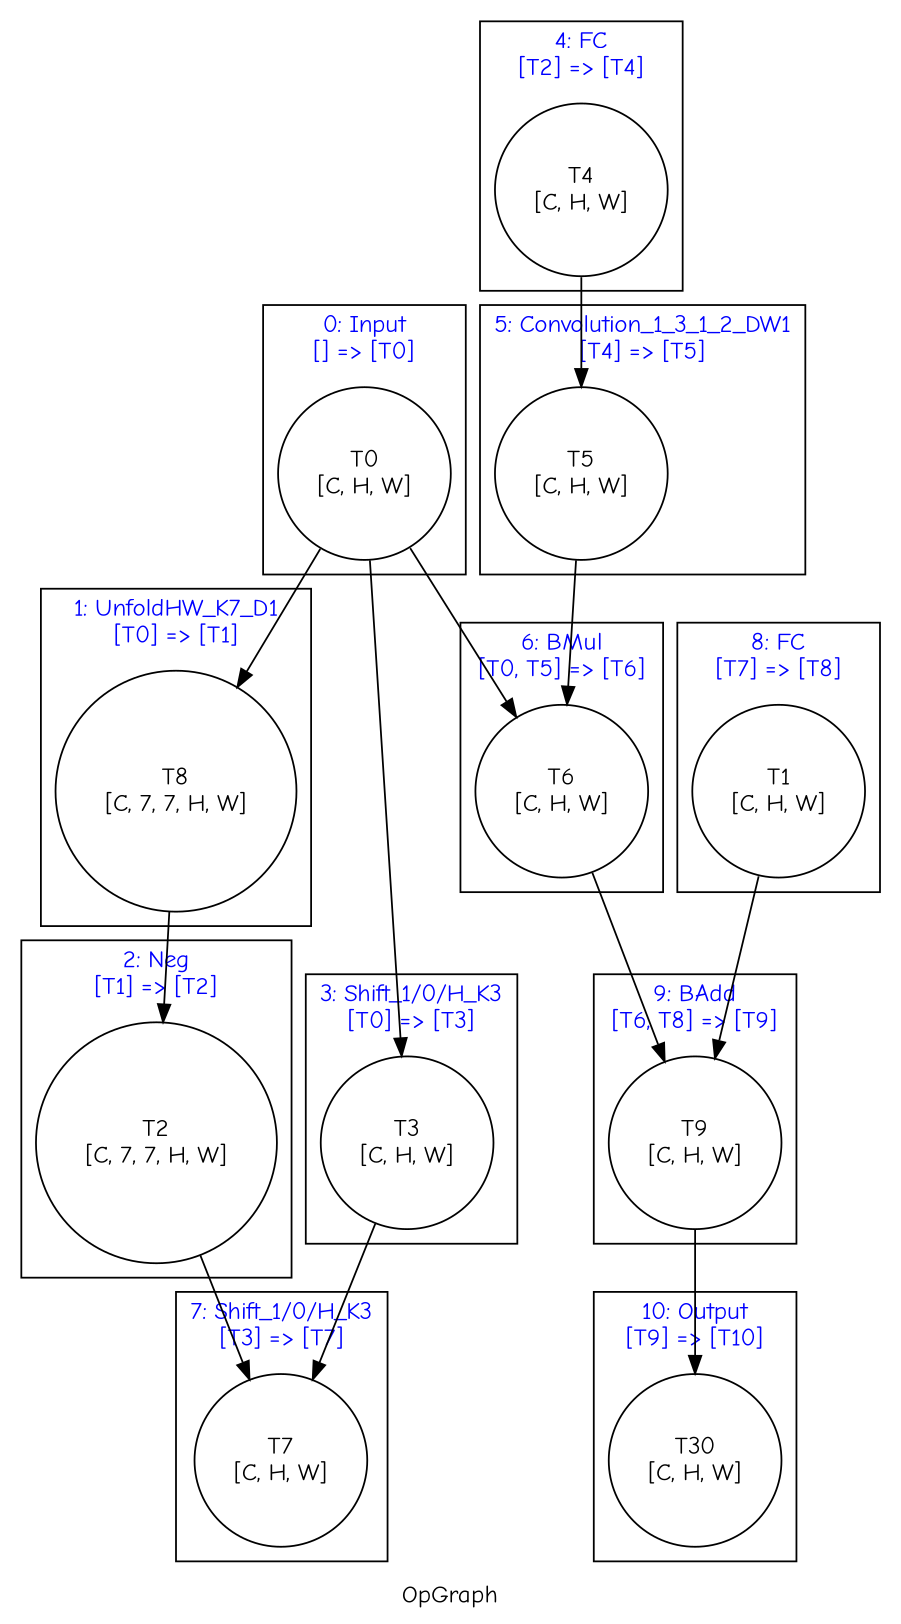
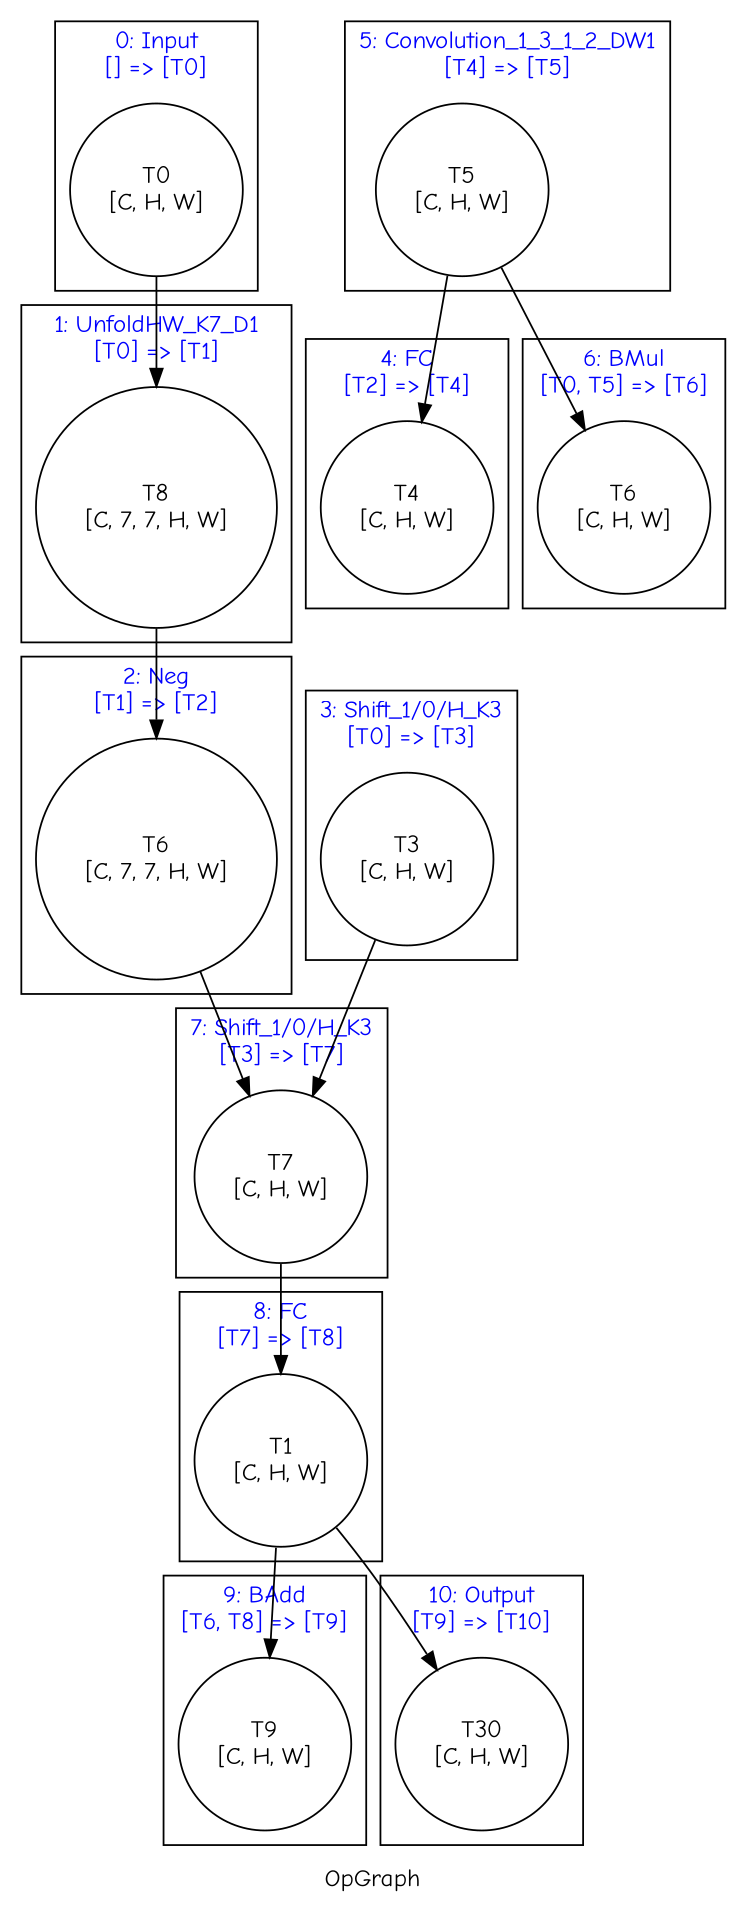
(581, 323) -> (438, 327)
(451, 613) -> none
(385, 799) -> none
(625, 959) -> none
(156, 1143) -> (156, 859)
(695, 1280) -> (392, 1602)
none -> (281, 1310)
